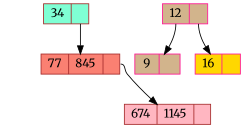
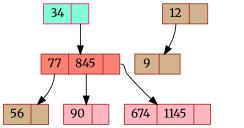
(66, 14) -> (66, 14)
(185, 14) -> (185, 14)
(157, 64) -> (157, 64)
(218, 64) -> none
none -> (26, 114)
none -> (86, 114)
